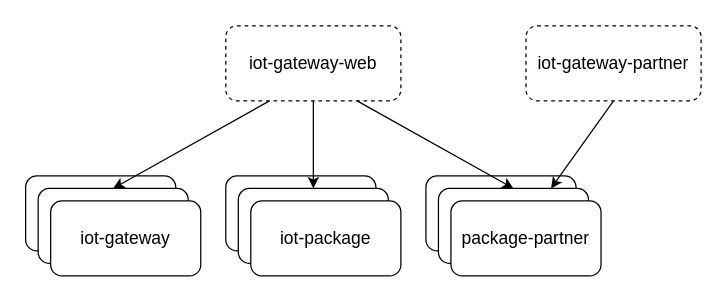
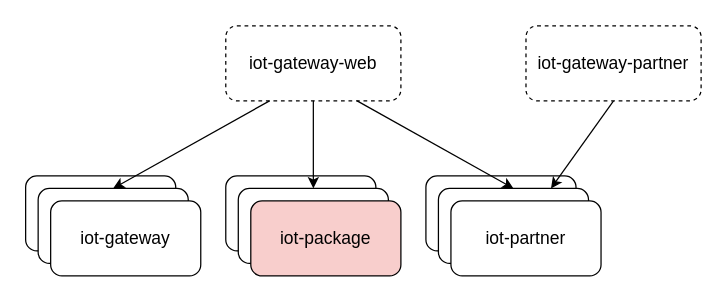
(326, 238) -> (326, 238)
(526, 238) -> (526, 238)
